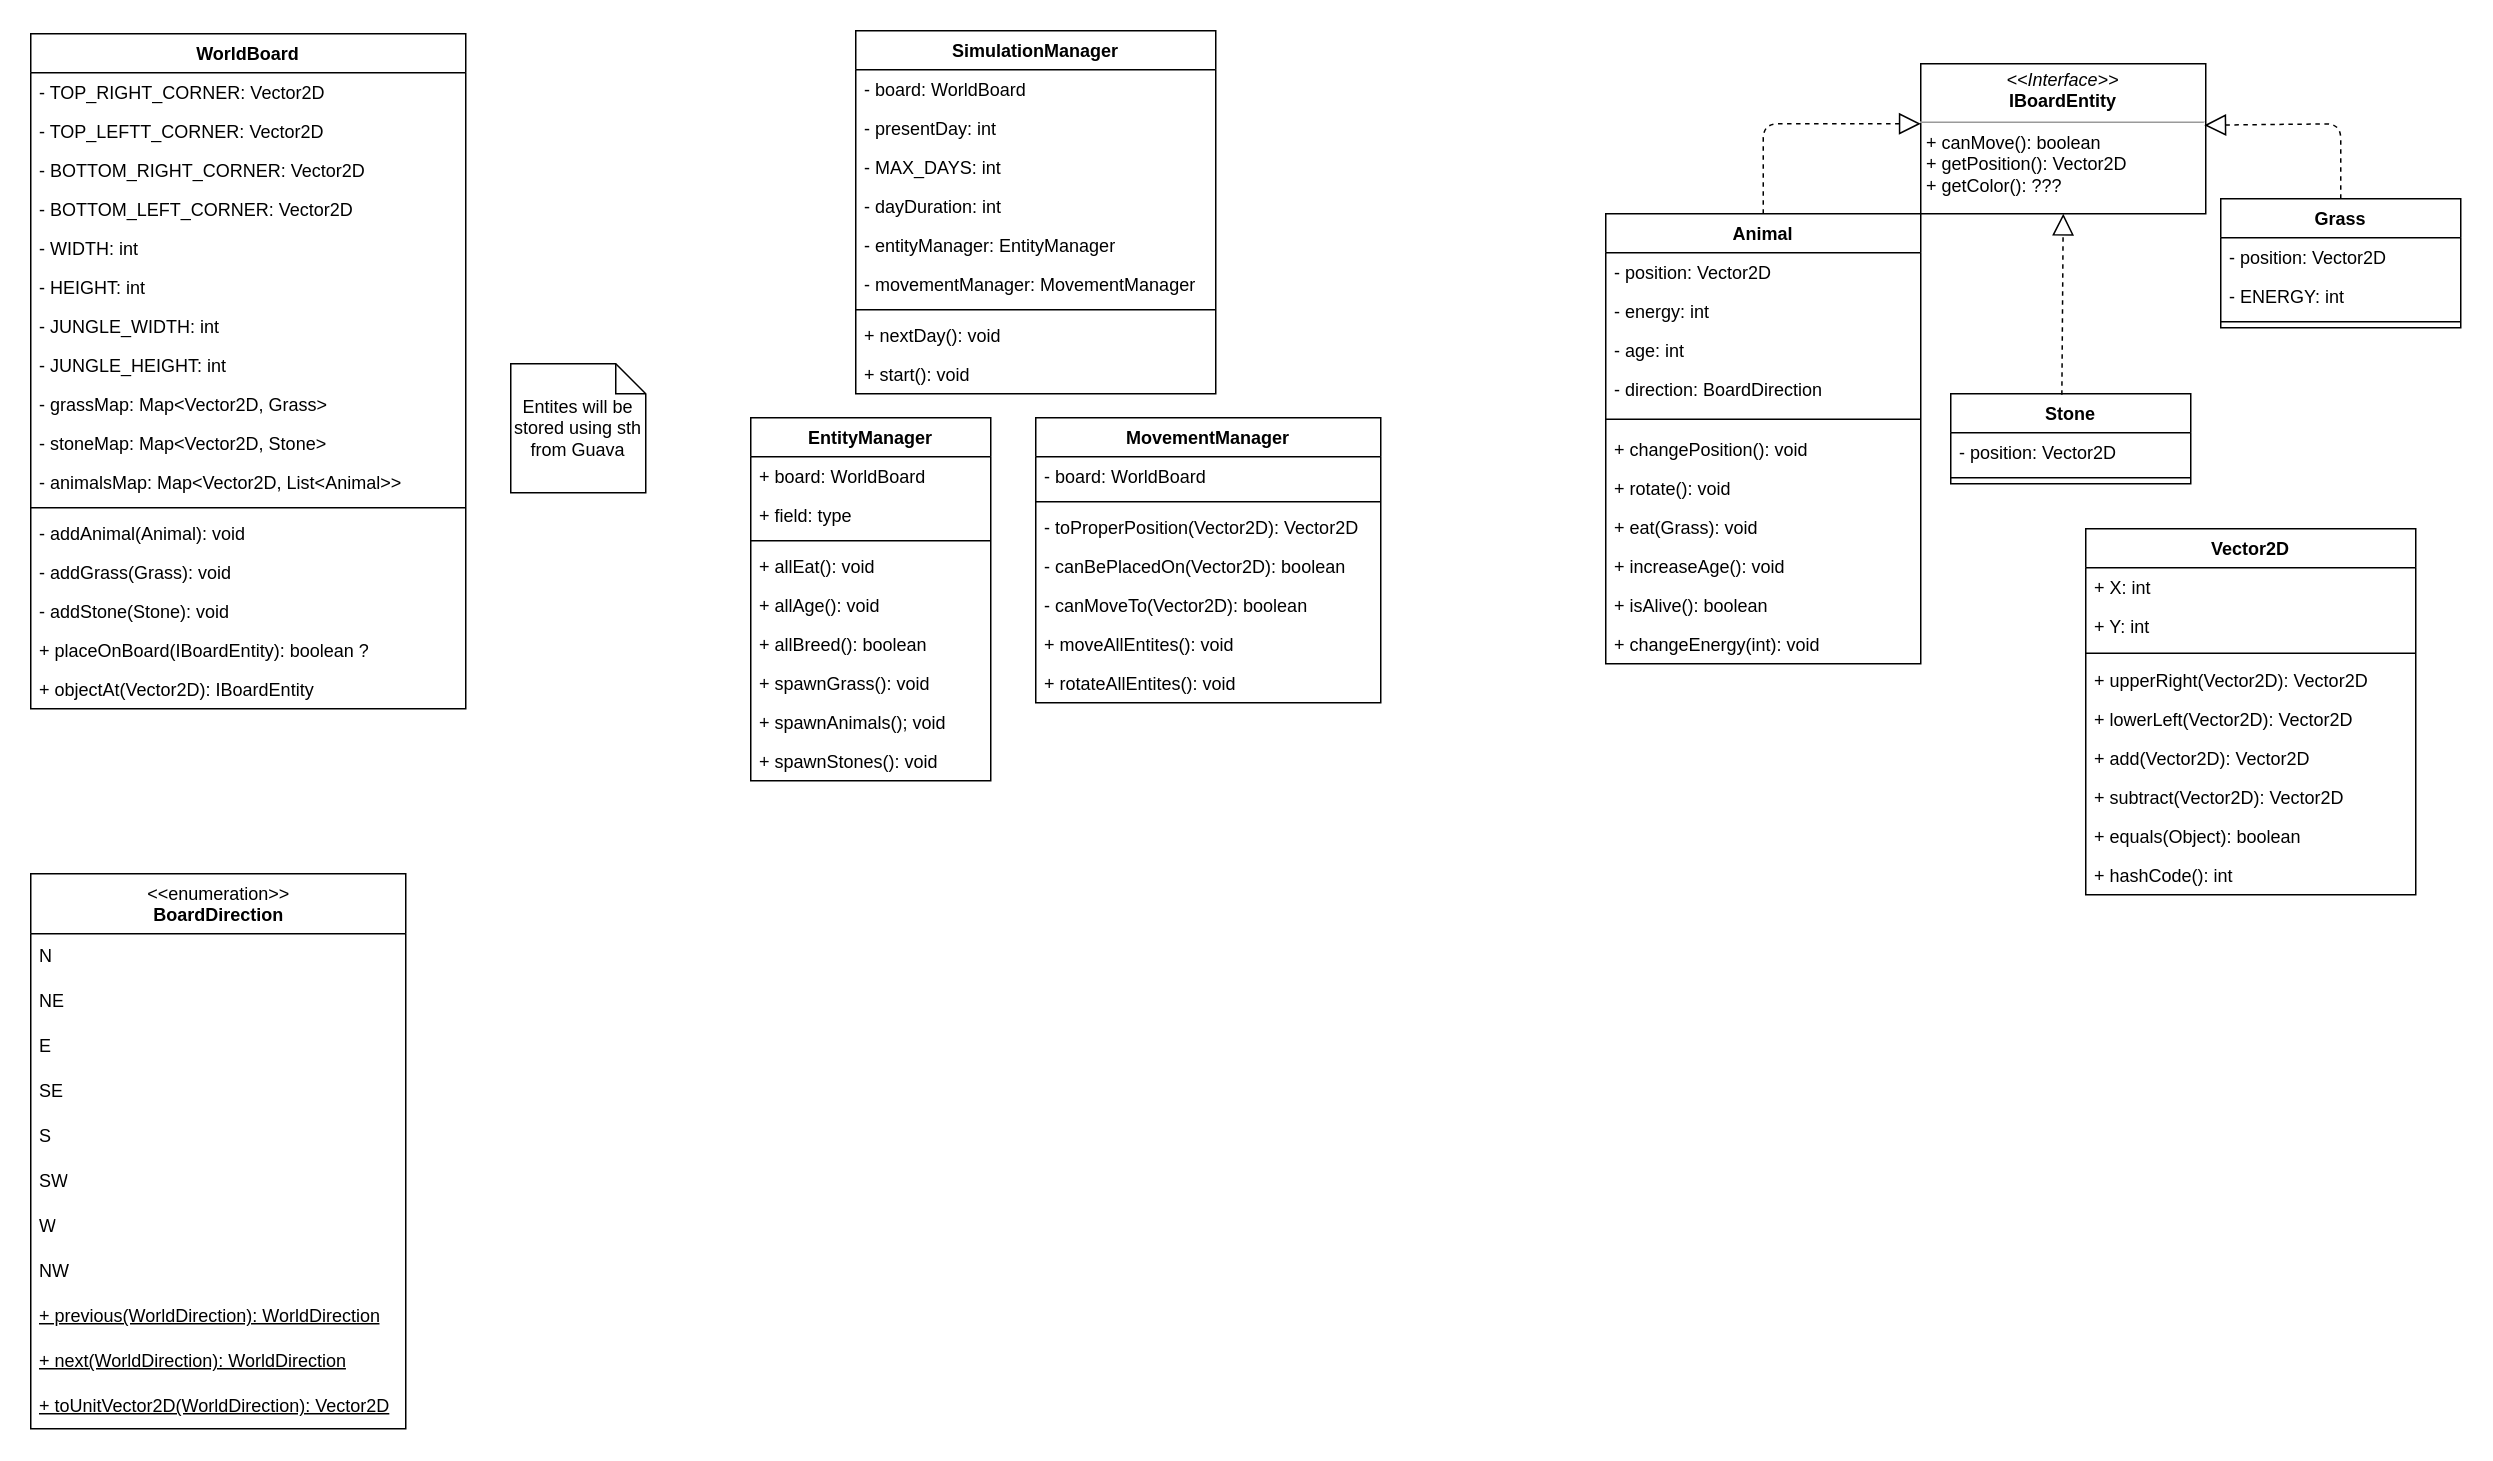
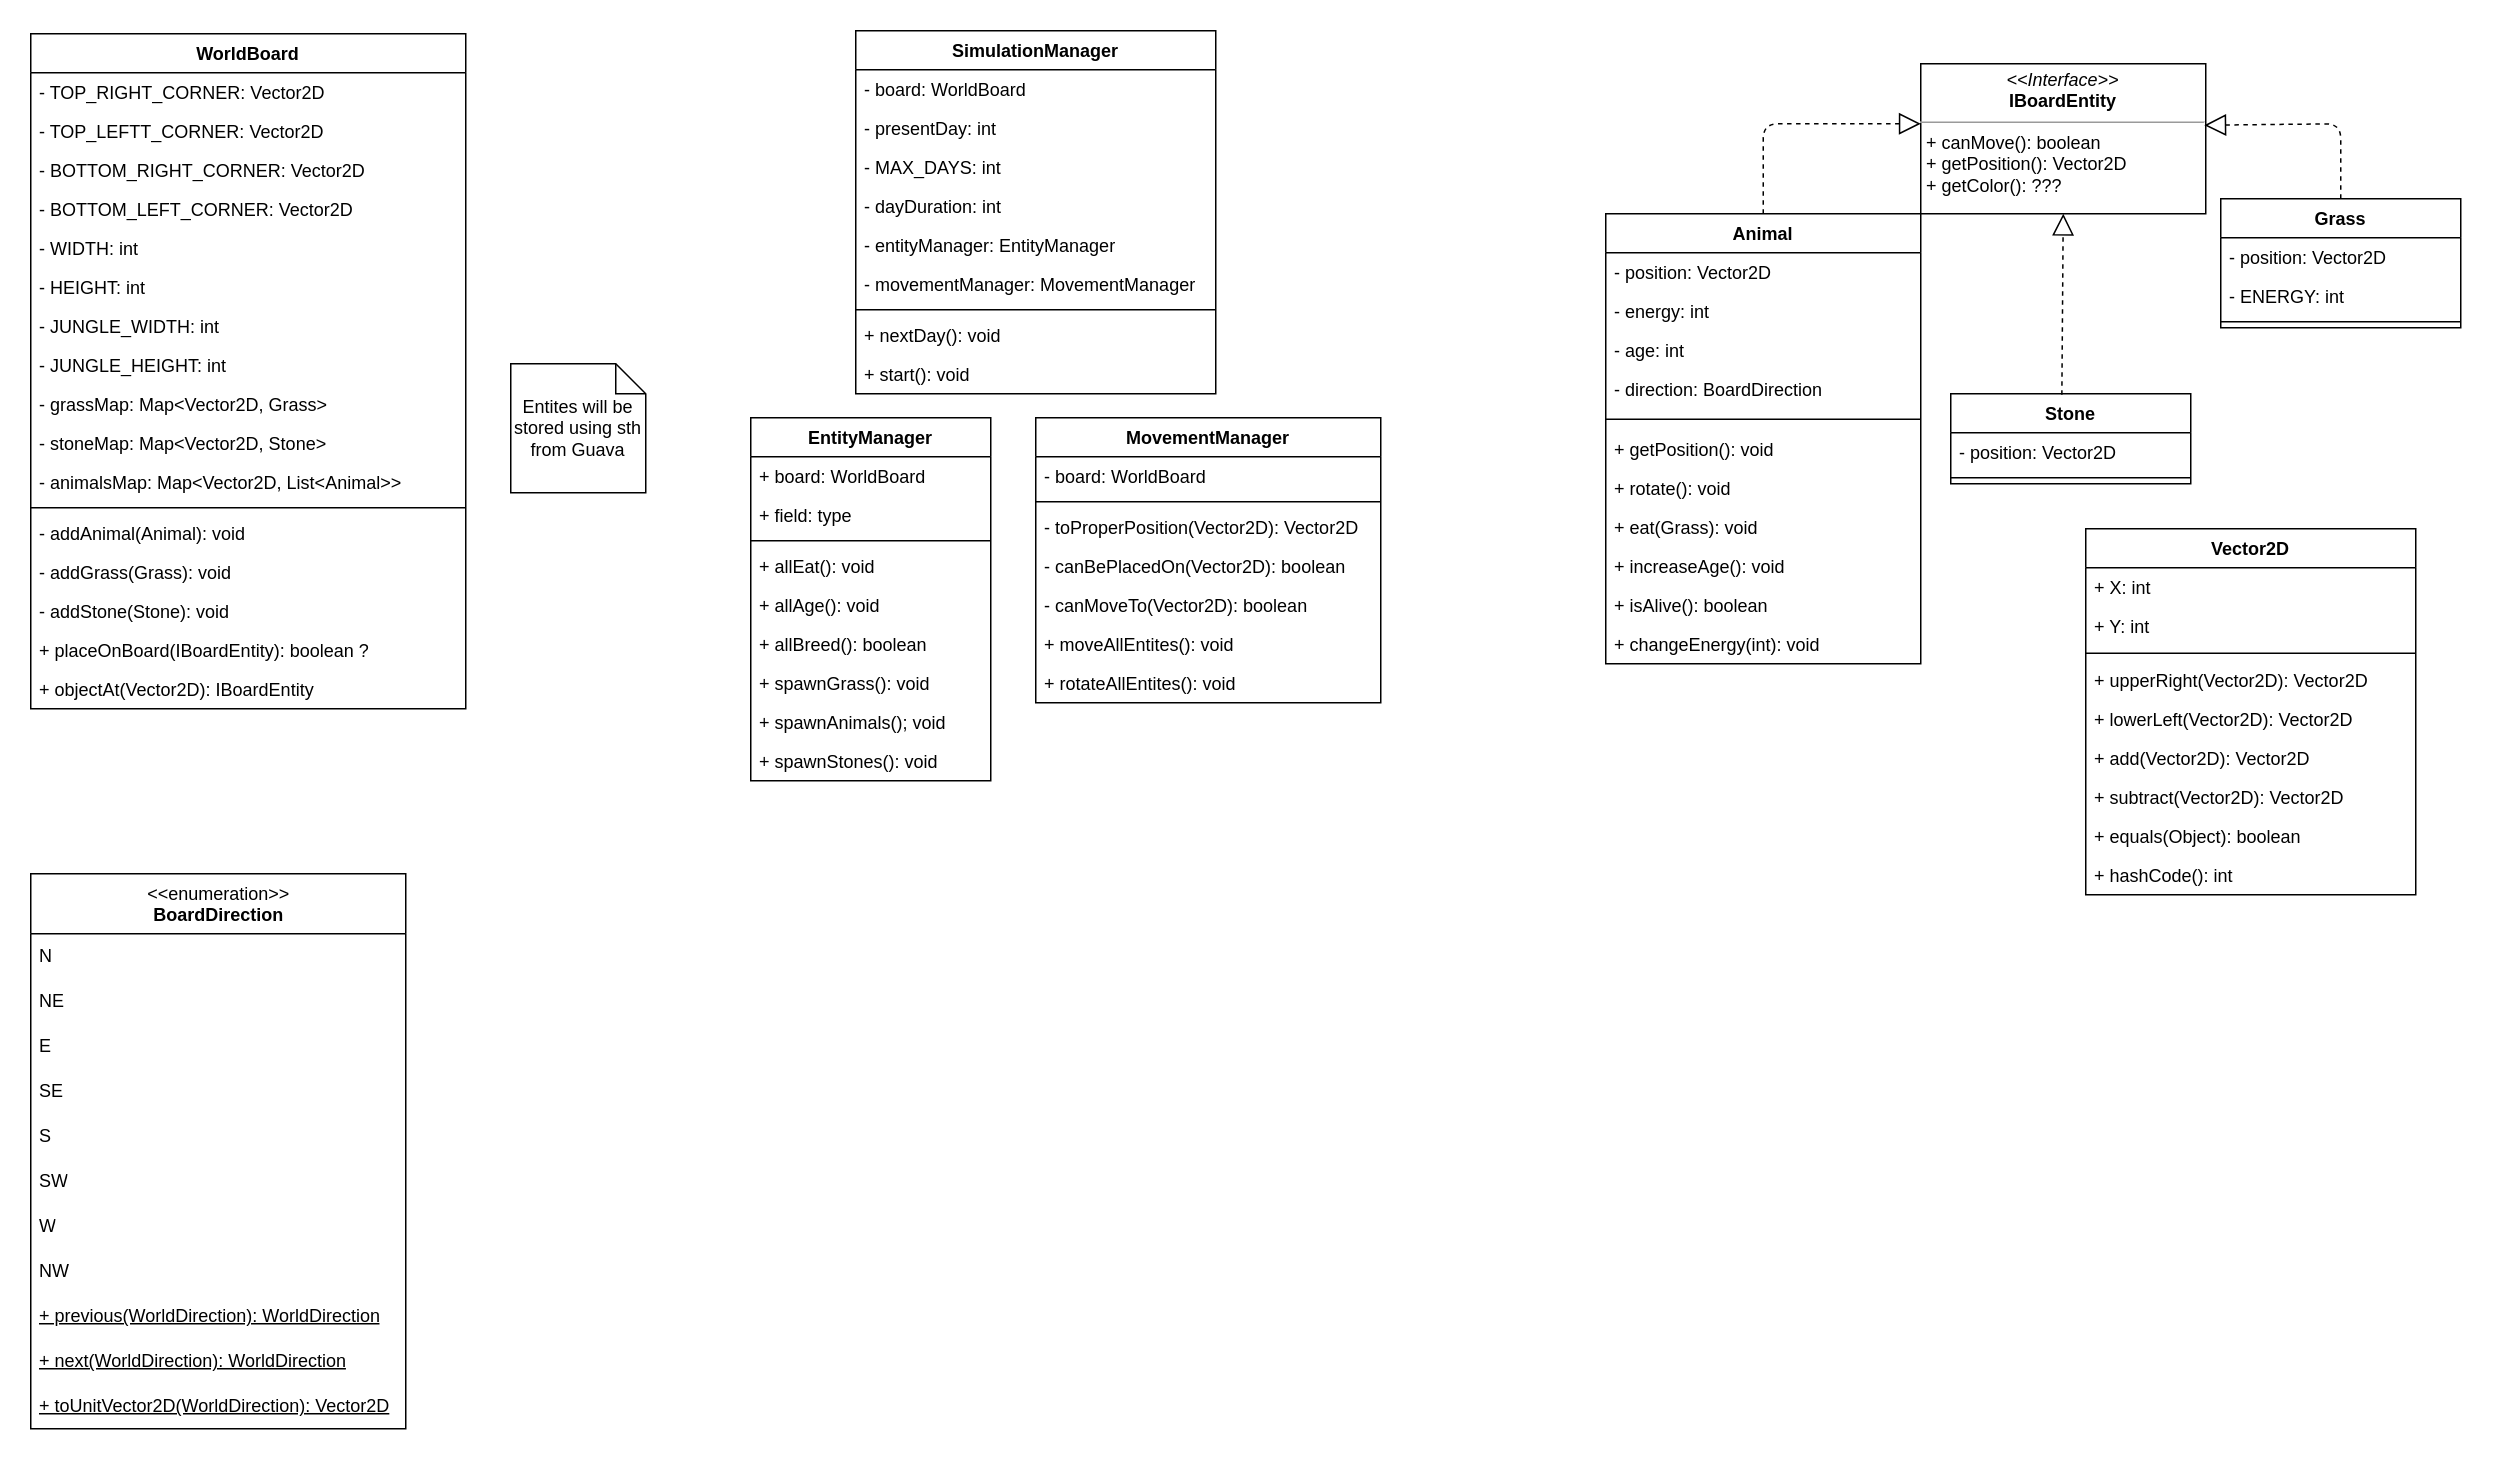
(1721, 450) -> (1706, 450)
